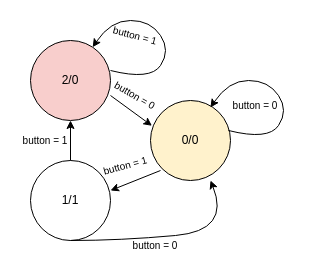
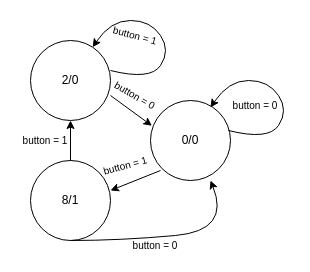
(71, 81) -> (71, 81)
(191, 141) -> (191, 141)
(71, 201) -> (71, 201)
